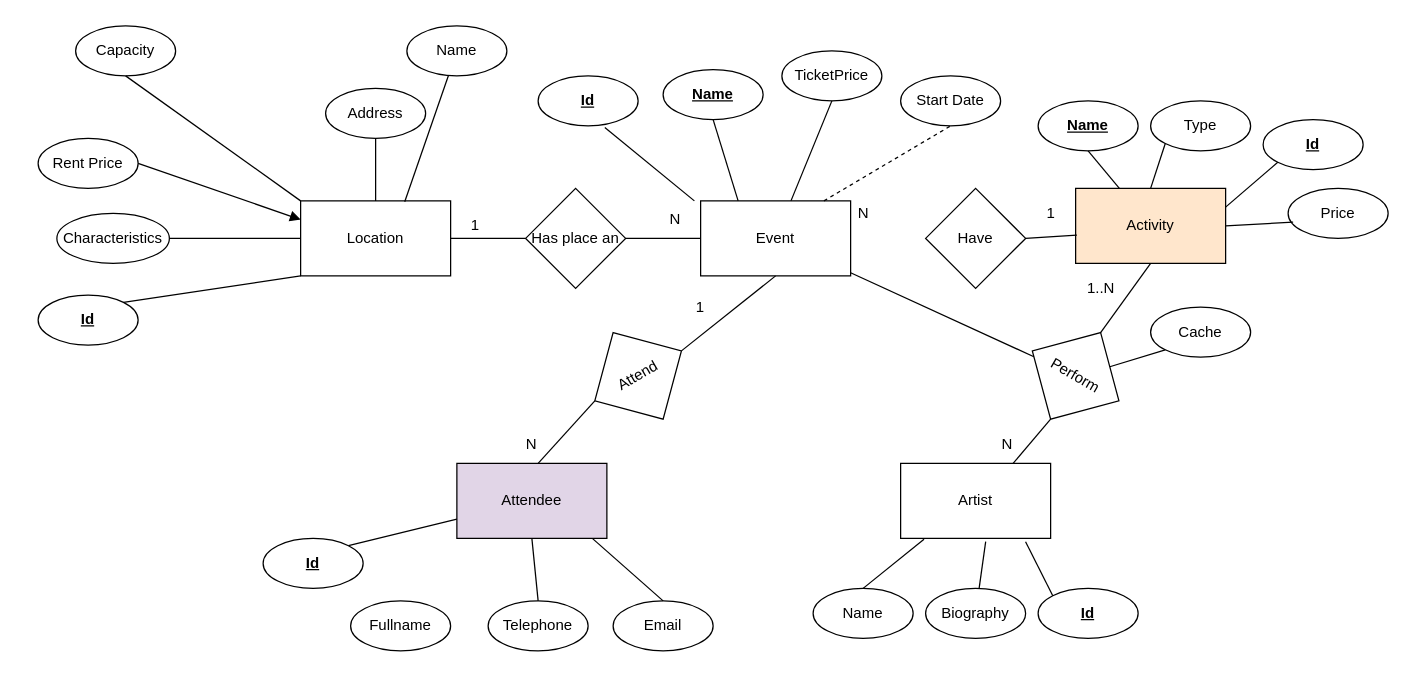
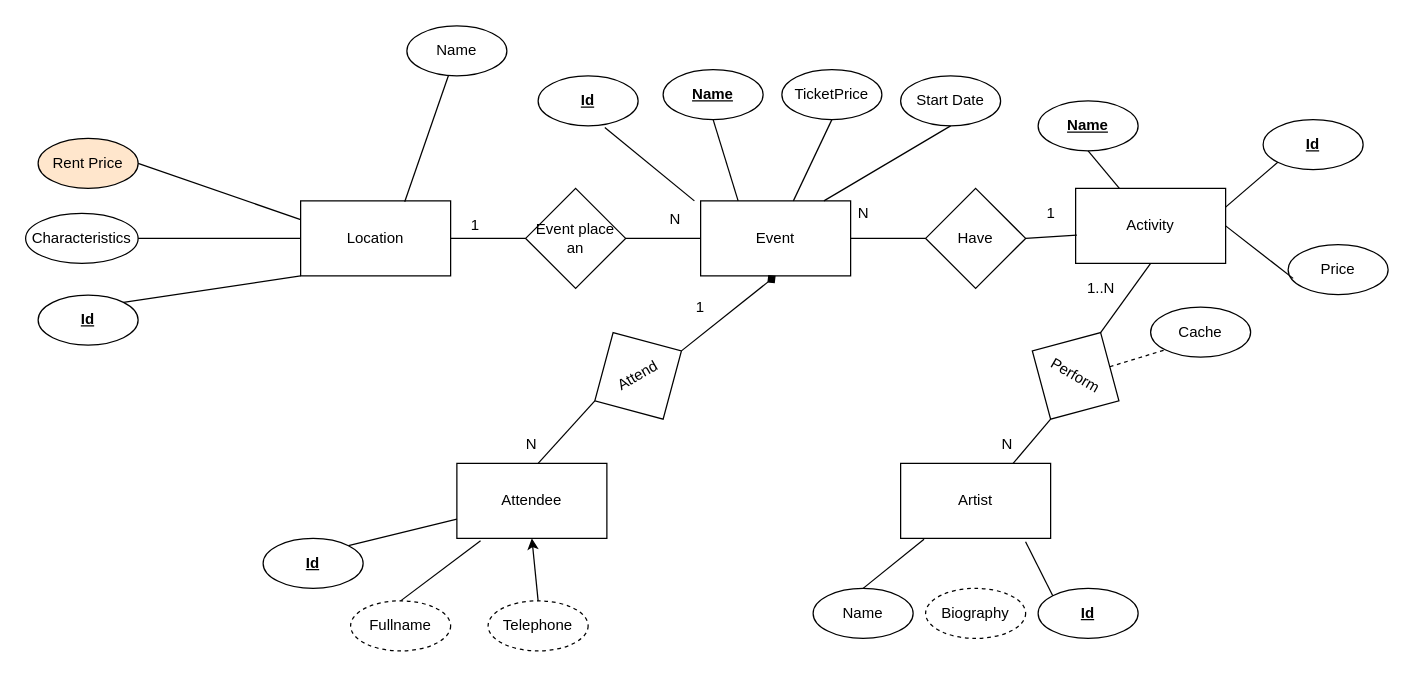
(126, 51) -> none
(832, 76) -> (832, 94)
(376, 113) -> none
(1201, 126) -> none
(214, 138) -> none
(88, 163) -> (88, 163)
(886, 164) -> (886, 164)
(1158, 166) -> none
(376, 169) -> none
(1338, 213) -> (1338, 269)
(289, 215) -> (294, 217)
(1151, 226) -> (1151, 226)
(113, 238) -> (82, 238)
(576, 238) -> (576, 238)
(771, 279) -> (767, 282)
(942, 314) -> (888, 238)
(1138, 358) -> (1138, 358)
(532, 501) -> (532, 501)
(532, 544) -> (533, 548)
(982, 565) -> none
(628, 569) -> none
none -> (440, 571)
(976, 613) -> (976, 613)
(401, 626) -> (401, 626)
(538, 626) -> (538, 626)
(663, 626) -> none
